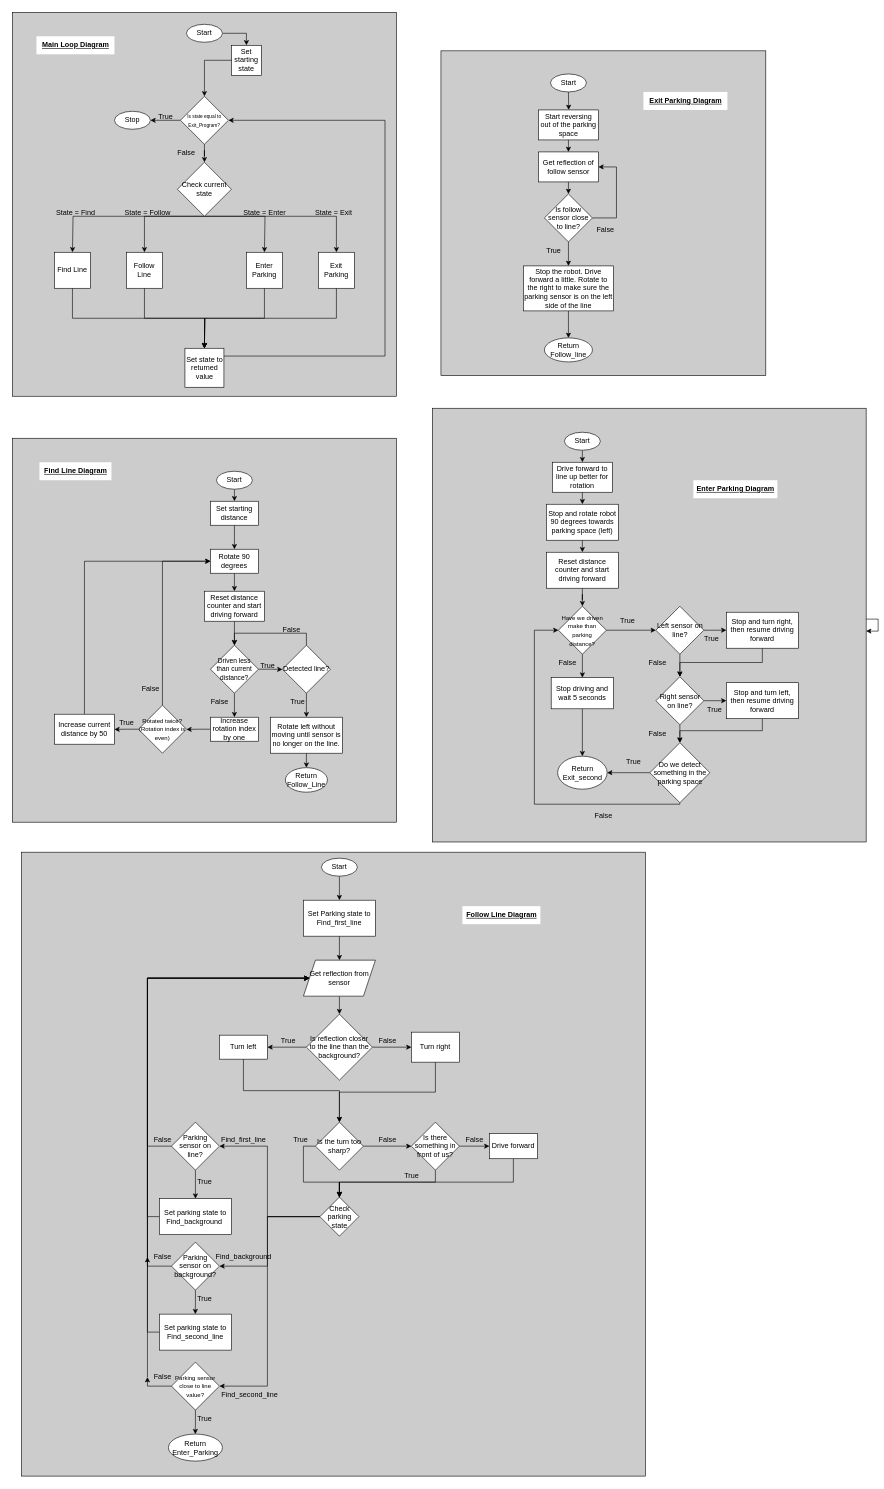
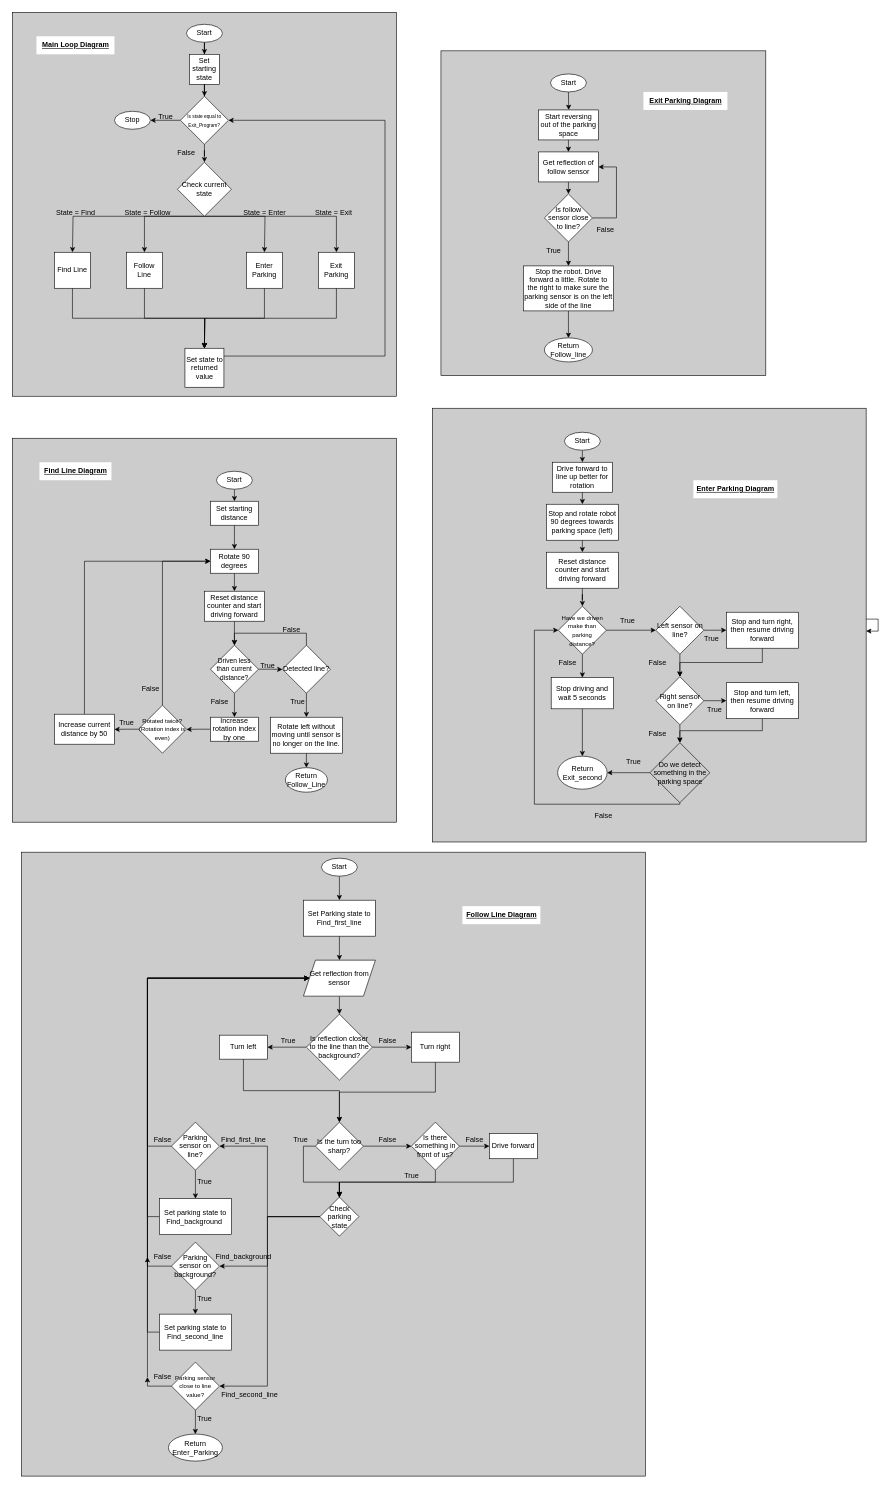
(246, 60) -> (204, 69)
(680, 773) -> (680, 773)
